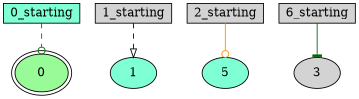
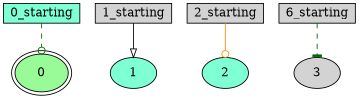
(133, 36) -> (133, 36)
(317, 38) -> (317, 38)
(225, 73) -> (225, 73)
